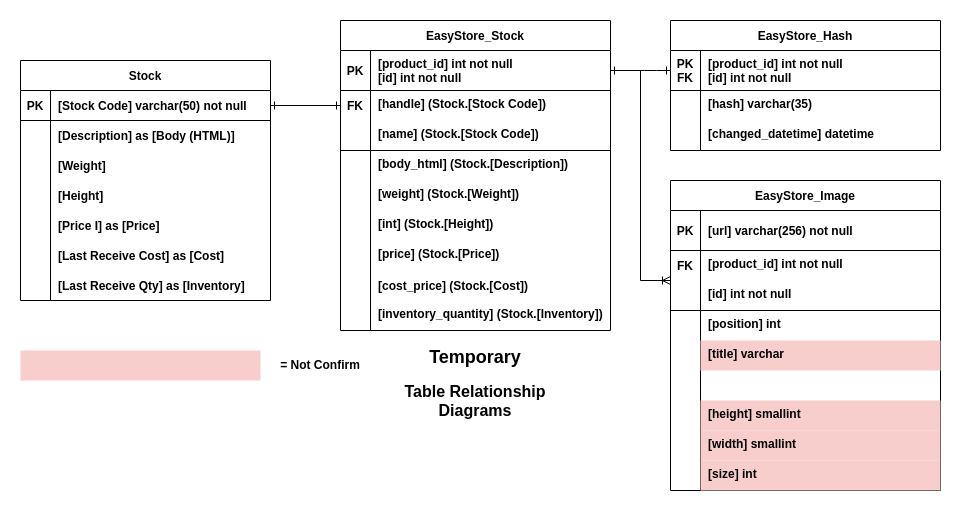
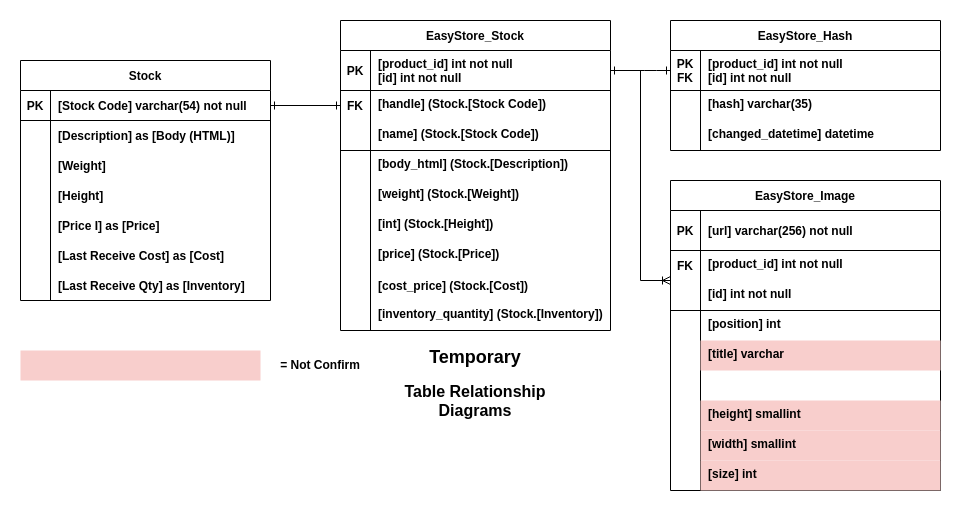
(160, 106) -> (160, 106)
